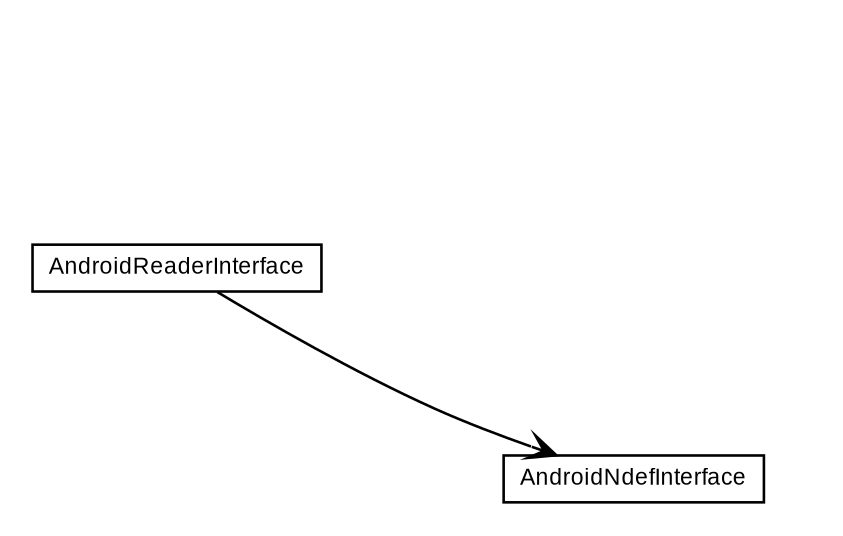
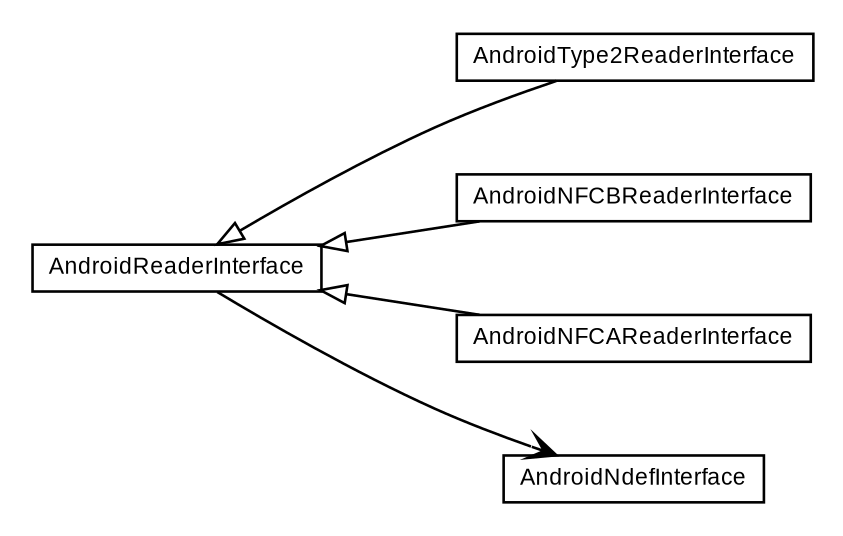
none -> (634, 57)
none -> (634, 198)
none -> (634, 338)
